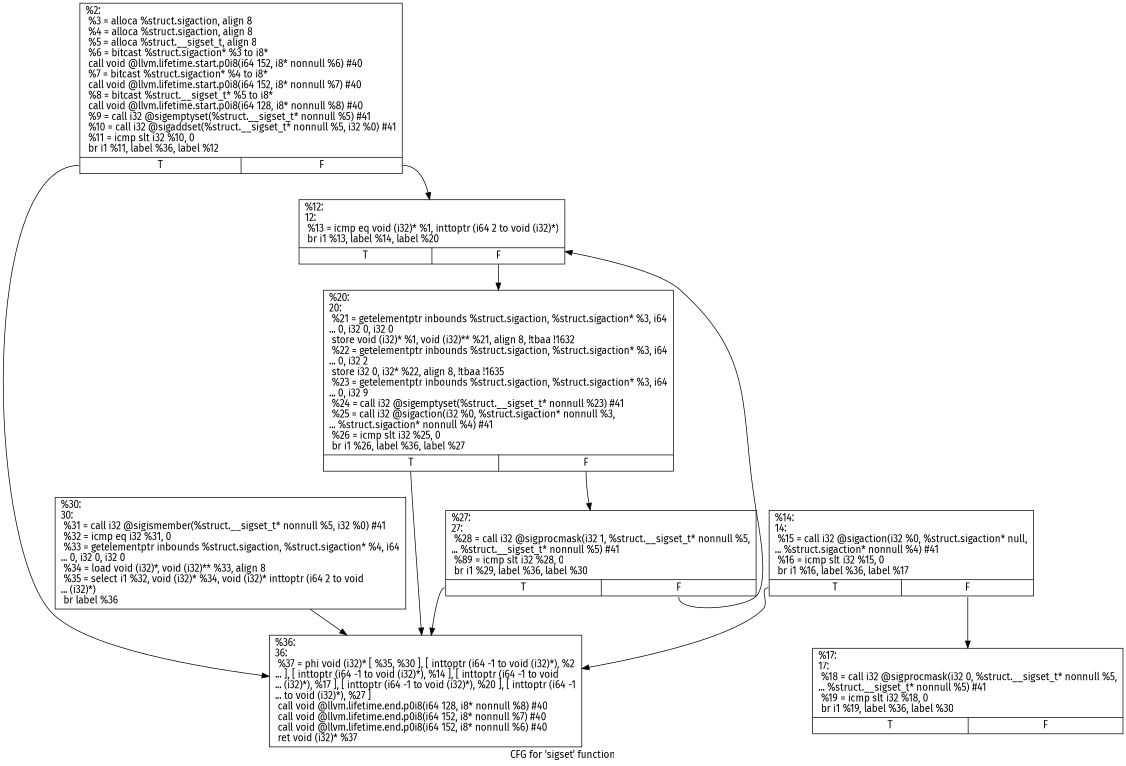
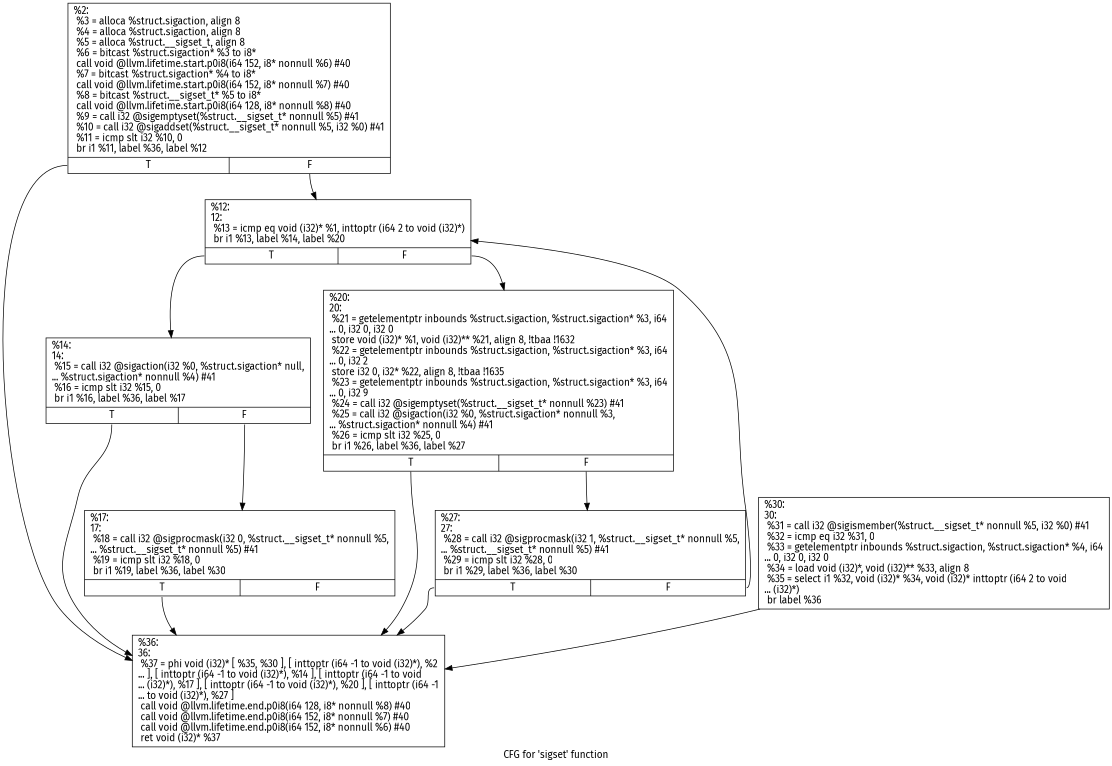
none -> (174, 285)
(508, 561) -> (497, 561)
none -> (165, 614)
